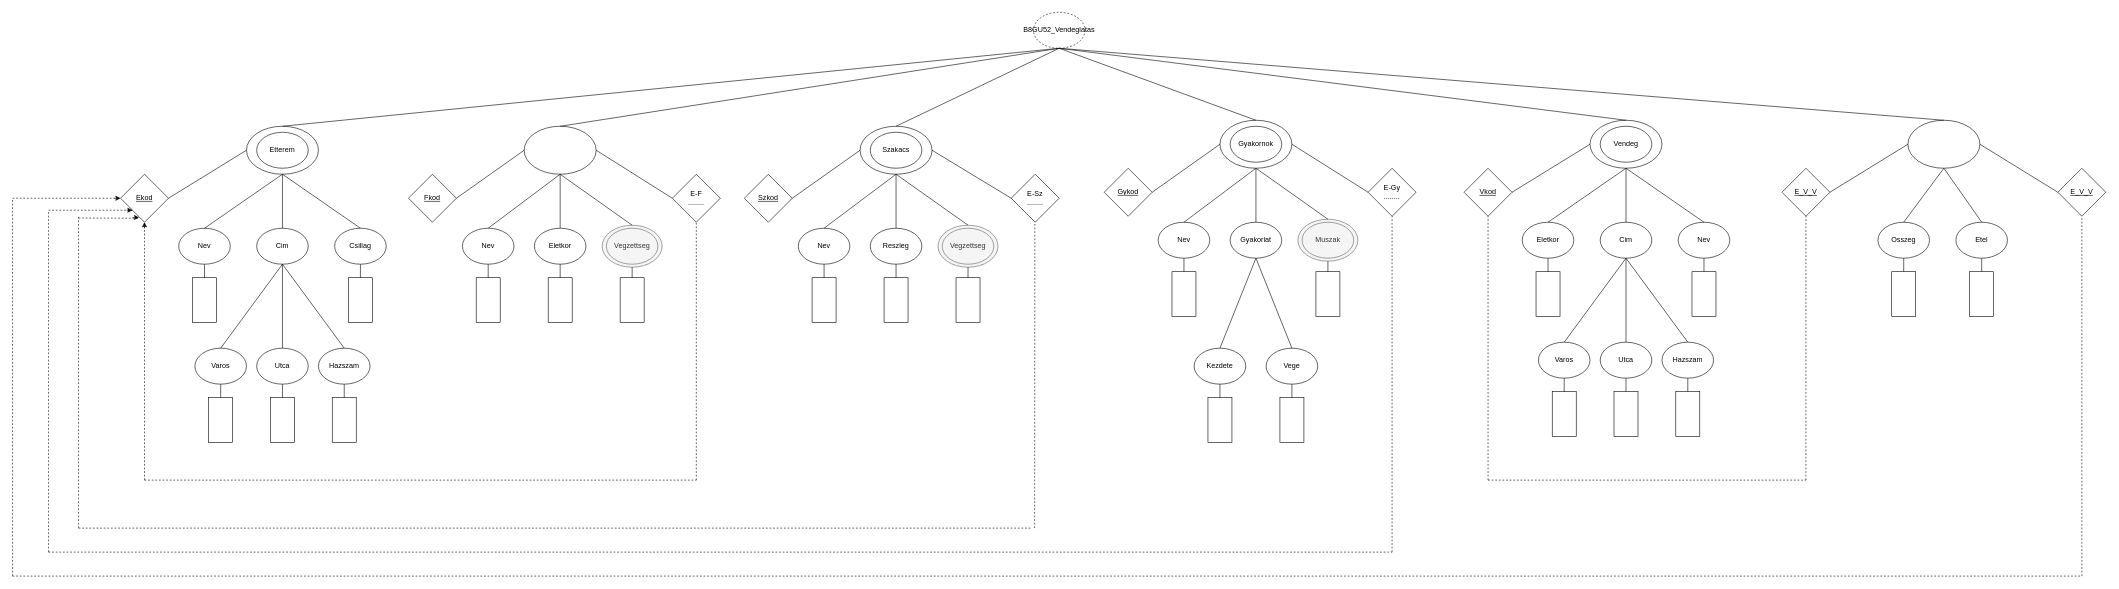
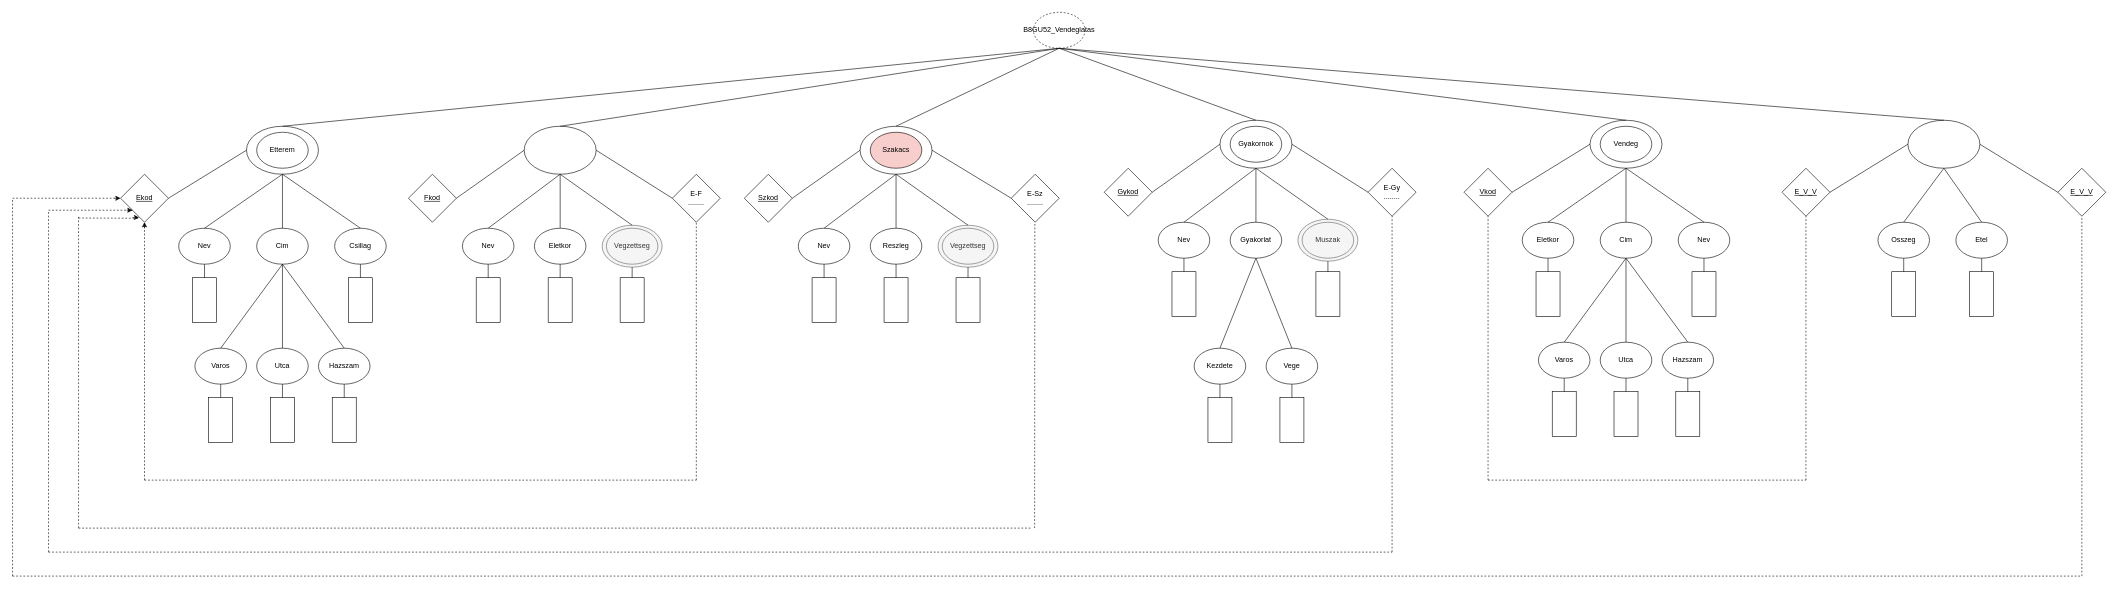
(896, 150) -> (896, 150)
